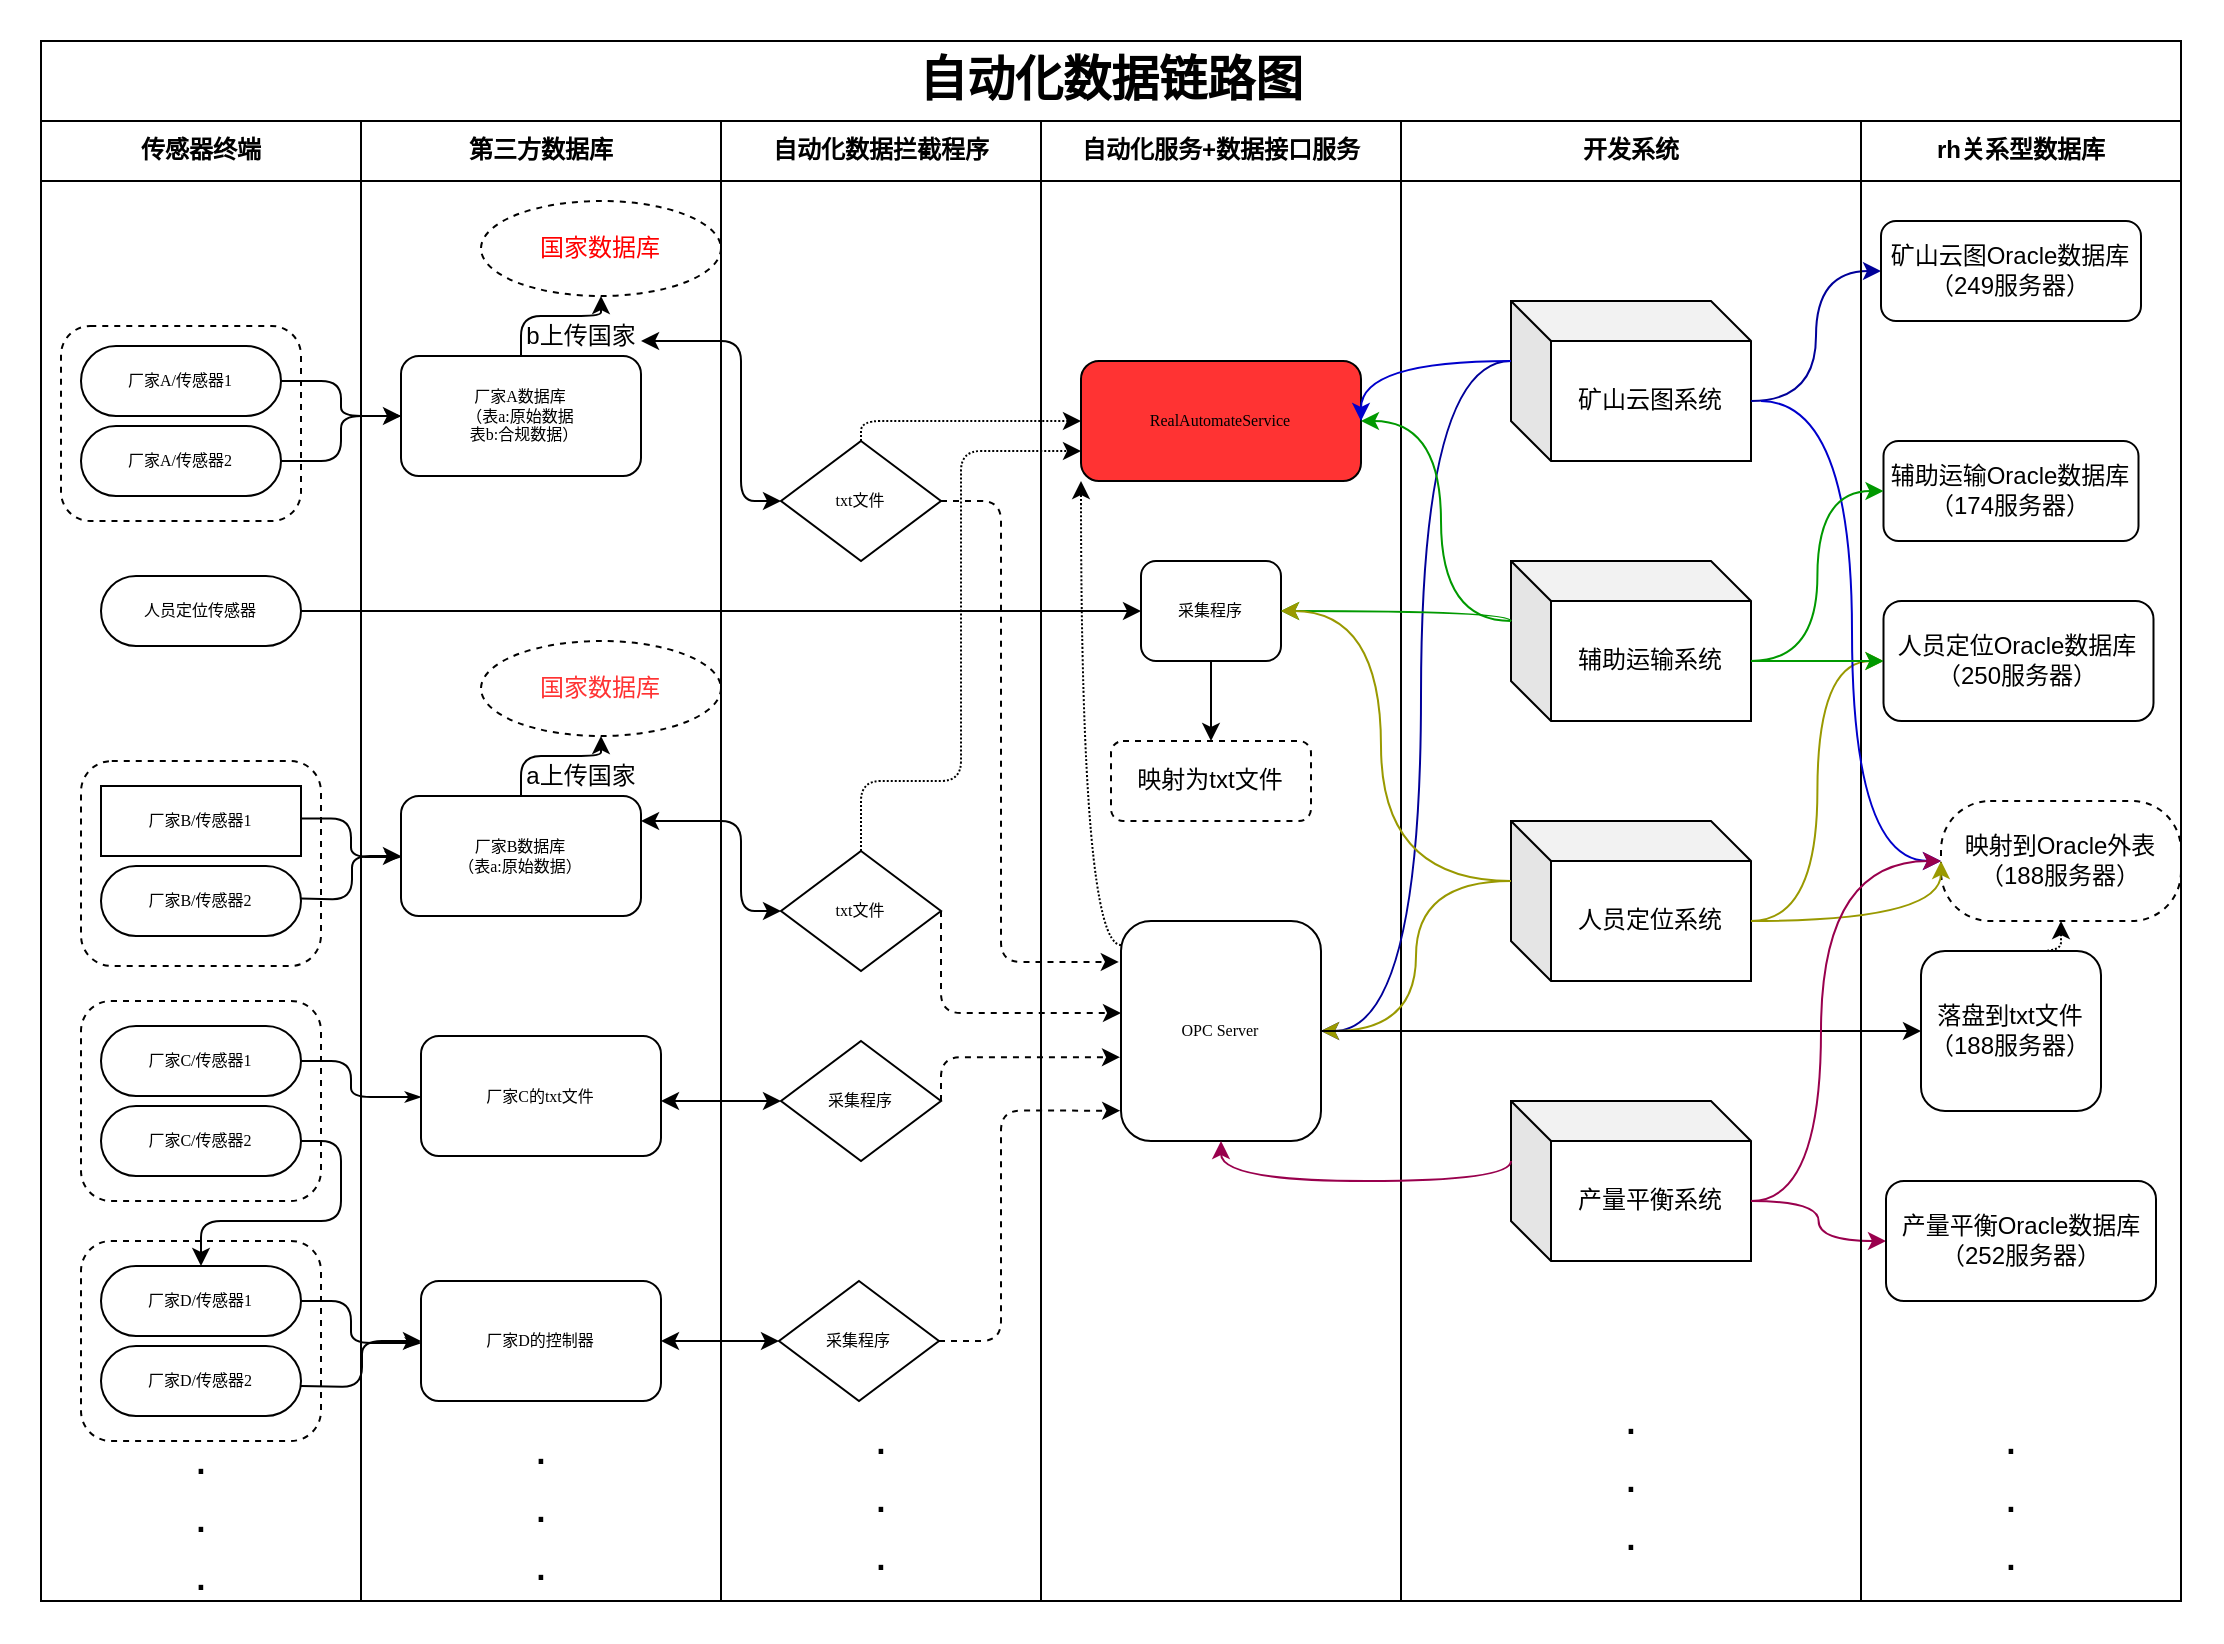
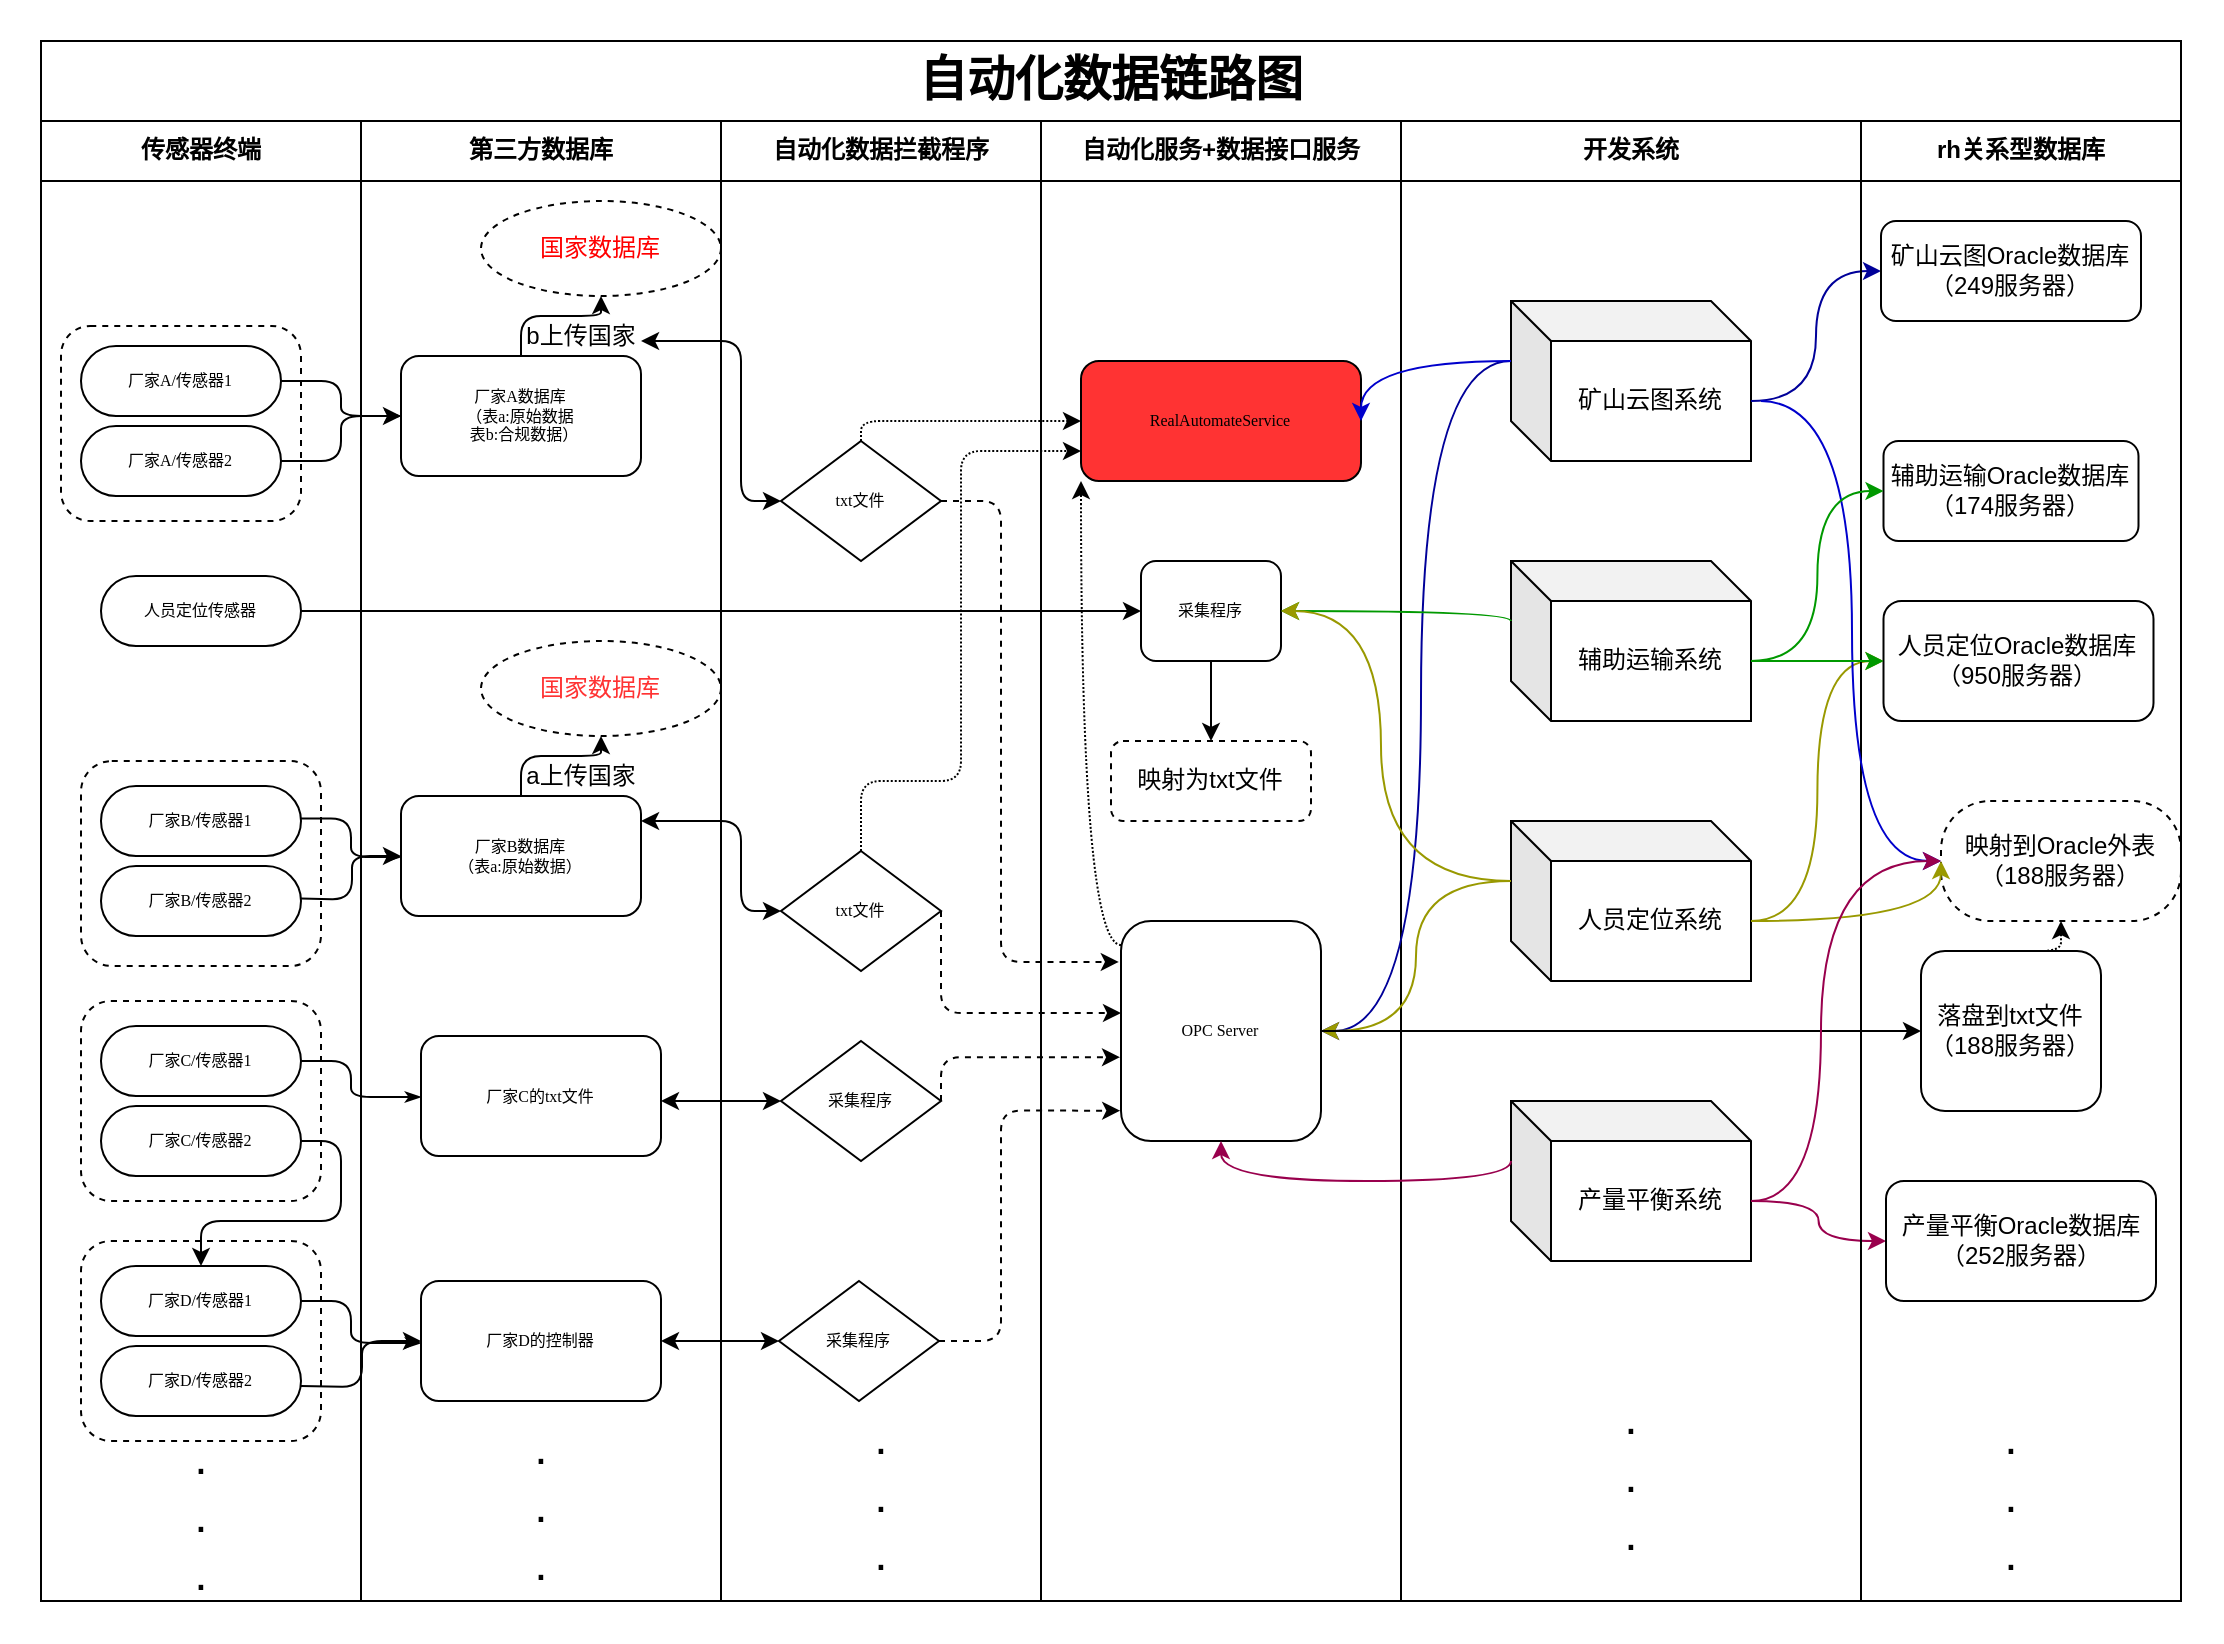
(1443, 551) -> none
(2018, 661) -> (2018, 661)
(201, 821) -> (201, 821)
